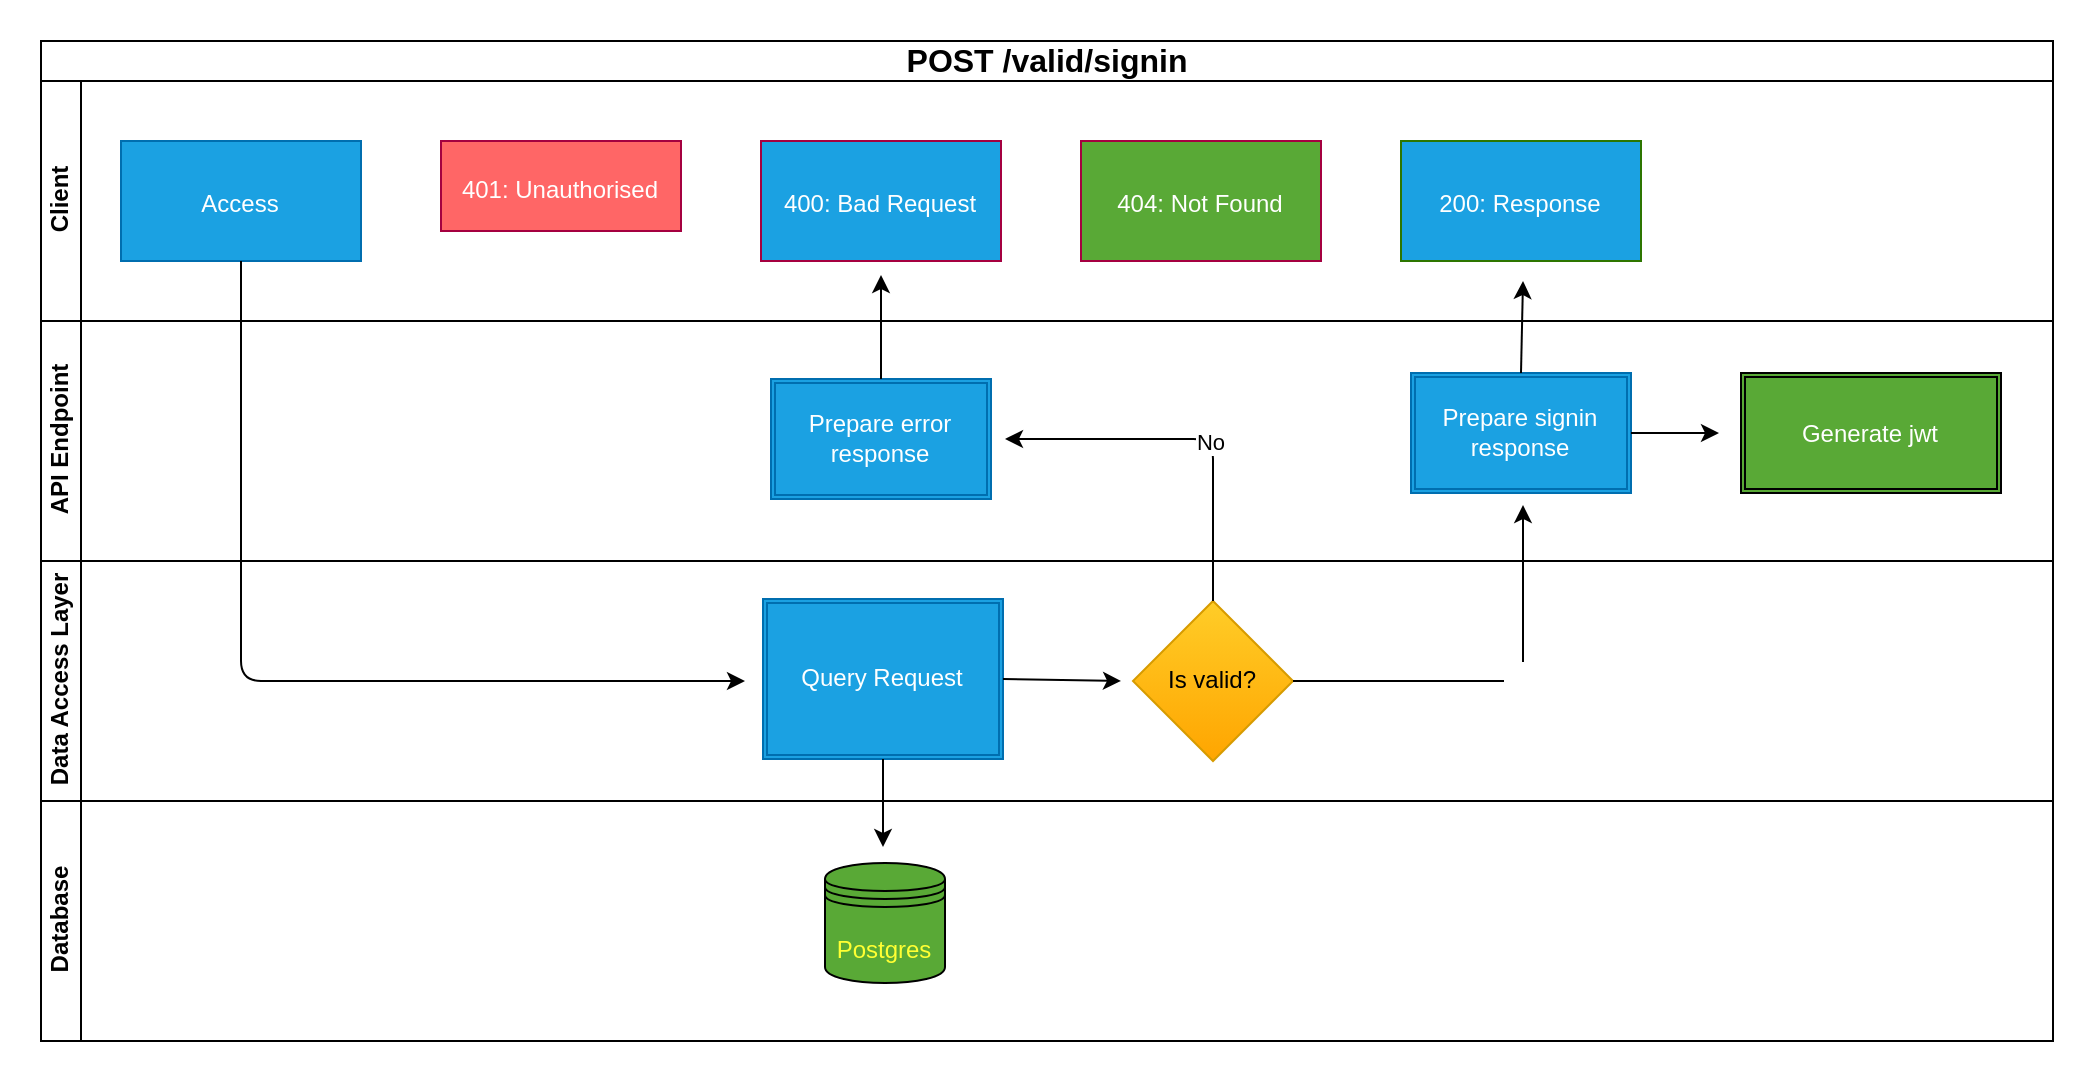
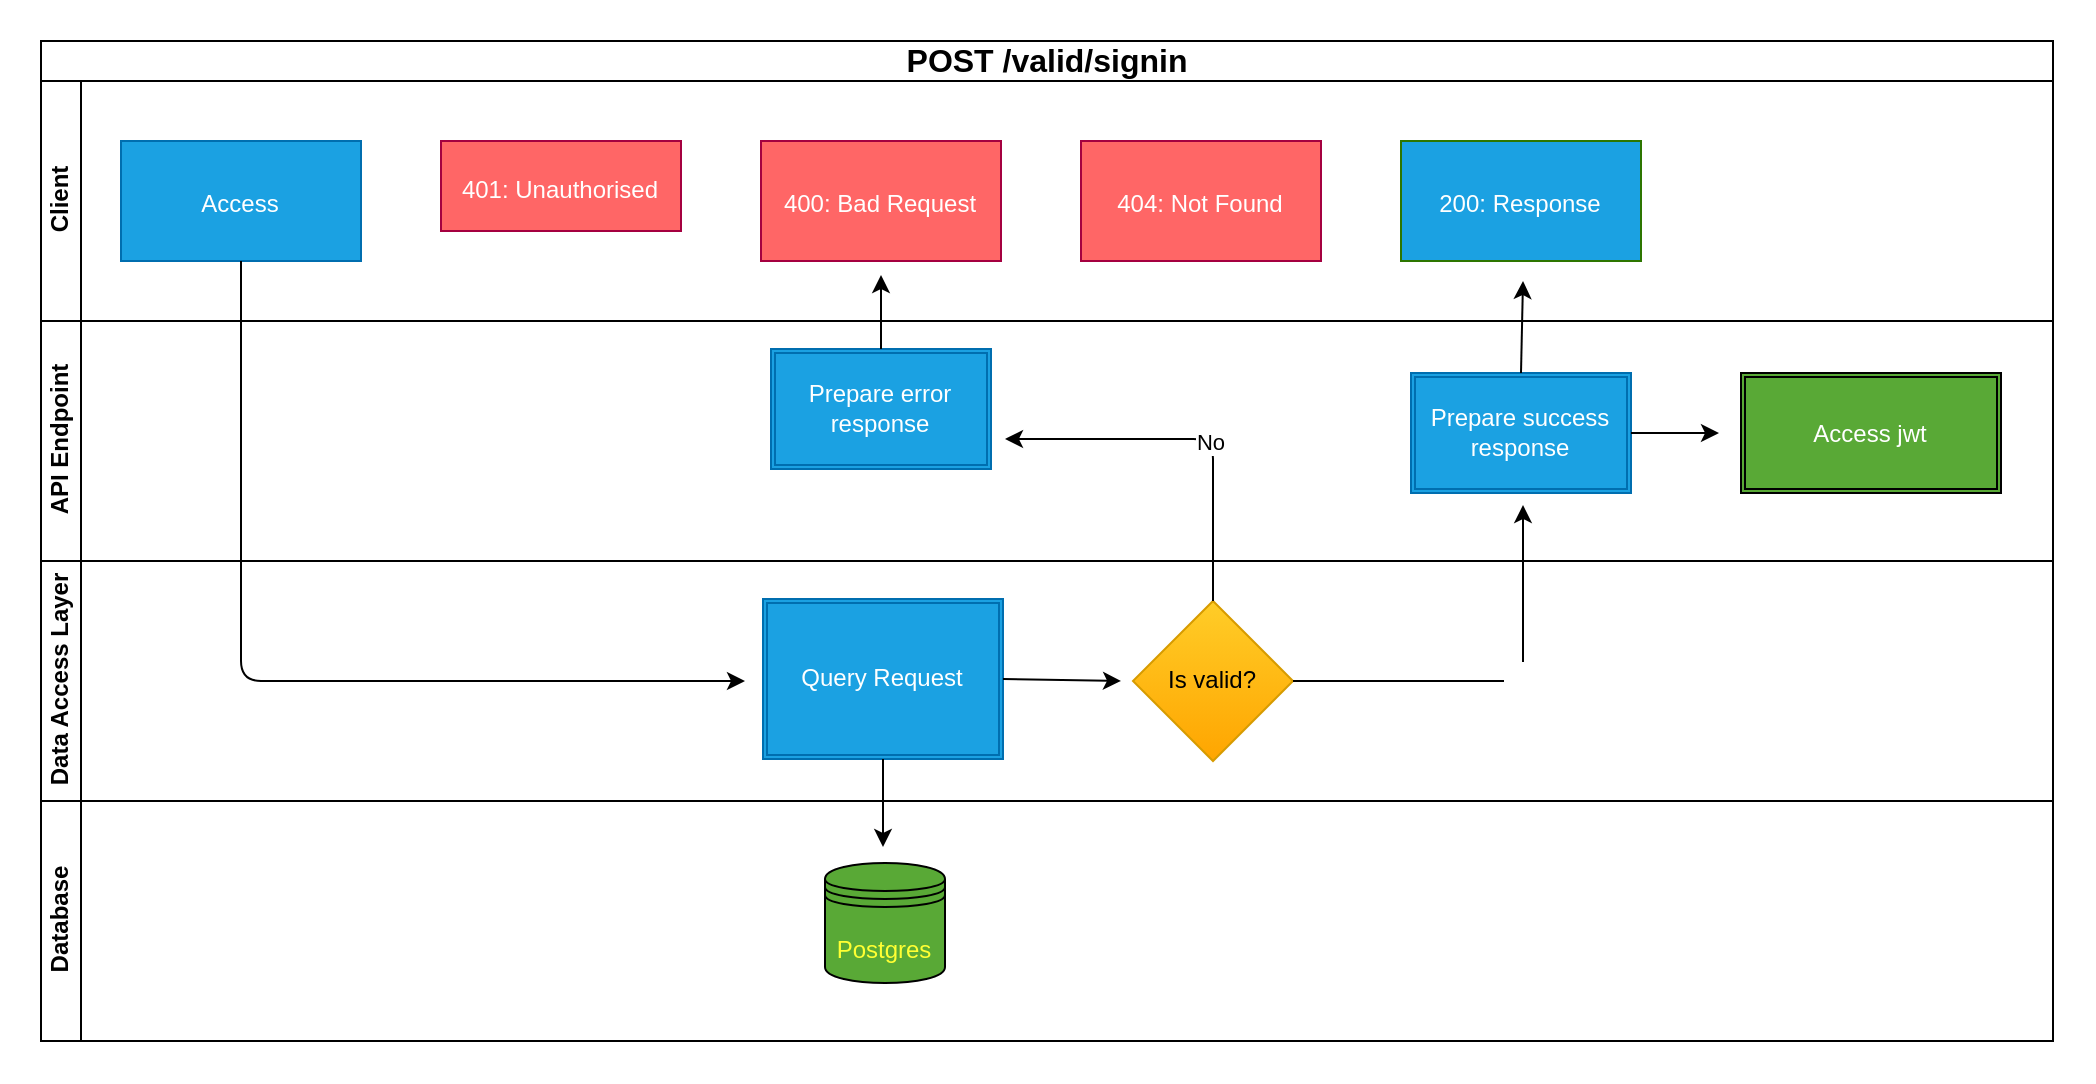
(881, 201) -> (881, 201)
(1201, 201) -> (1201, 201)
(1521, 433) -> (1521, 433)
(1871, 433) -> (1871, 433)
(881, 439) -> (881, 409)
